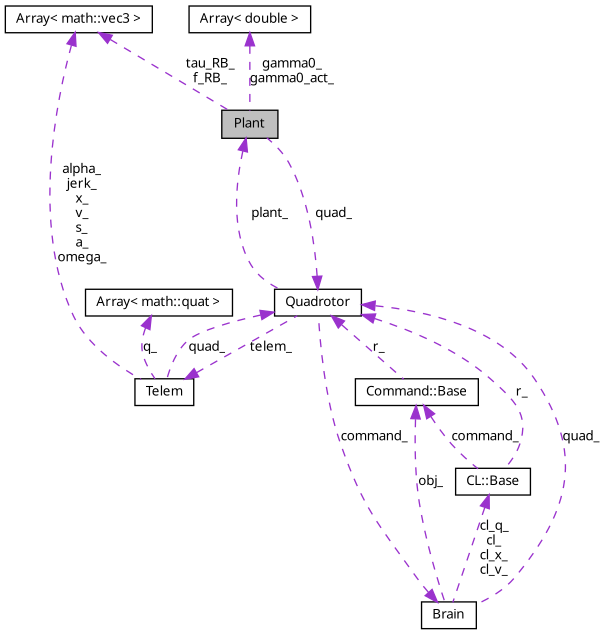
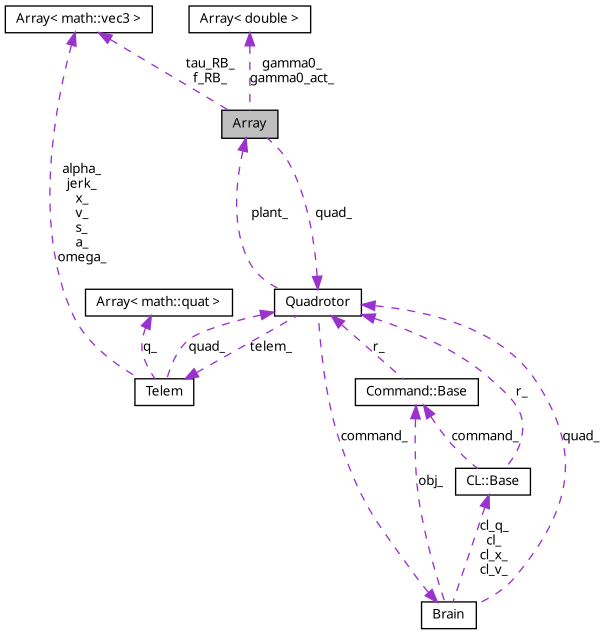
(250, 124) -> (250, 124)
